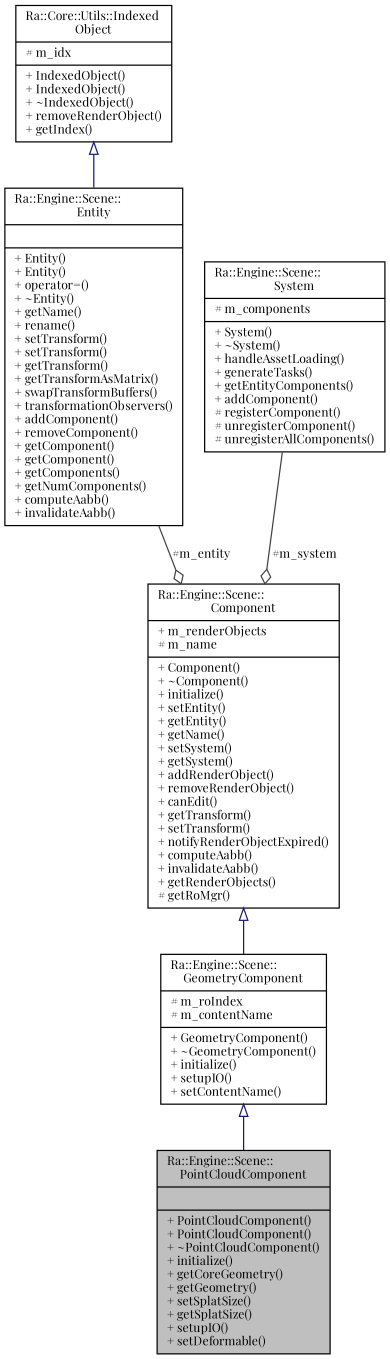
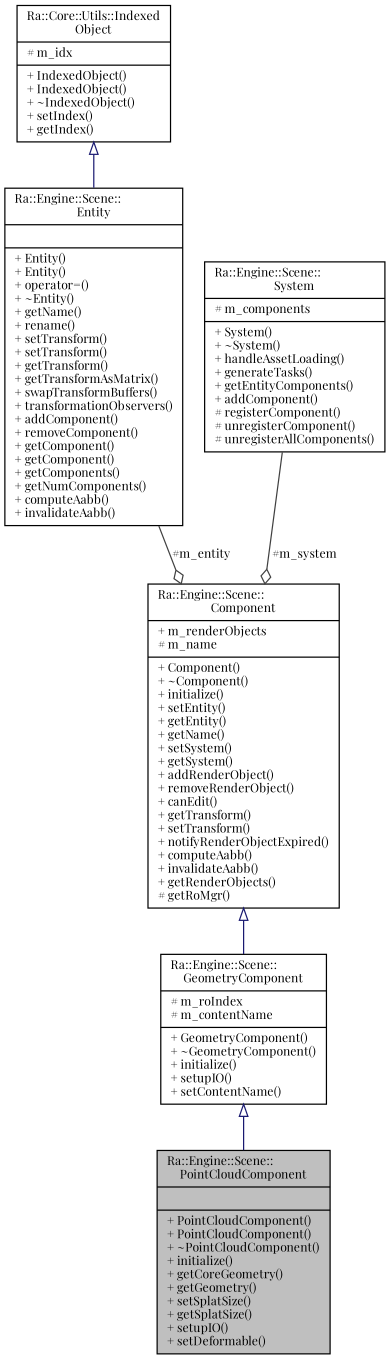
(94, 116) -> (60, 116)
